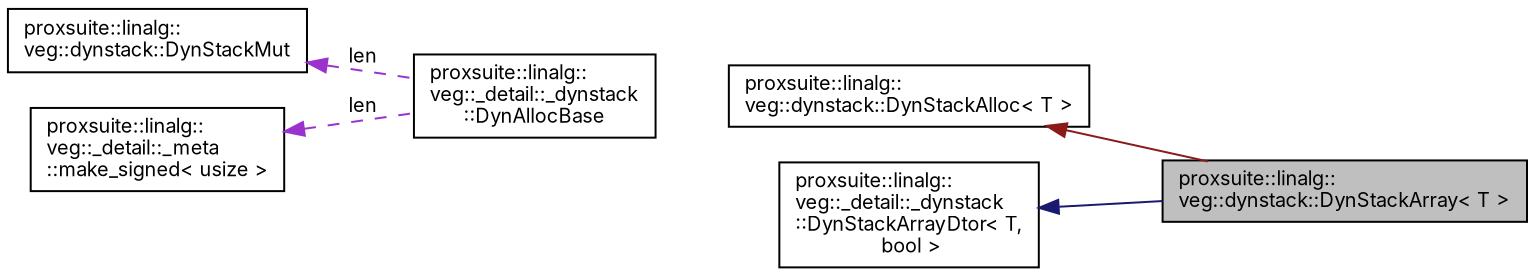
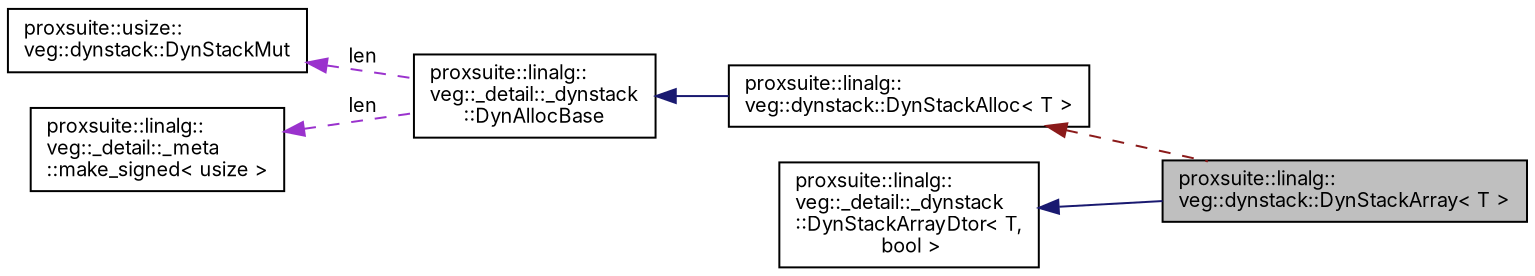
(157, 41) -> (157, 41)
none -> (702, 96)
(1137, 146) -> (1137, 146)
